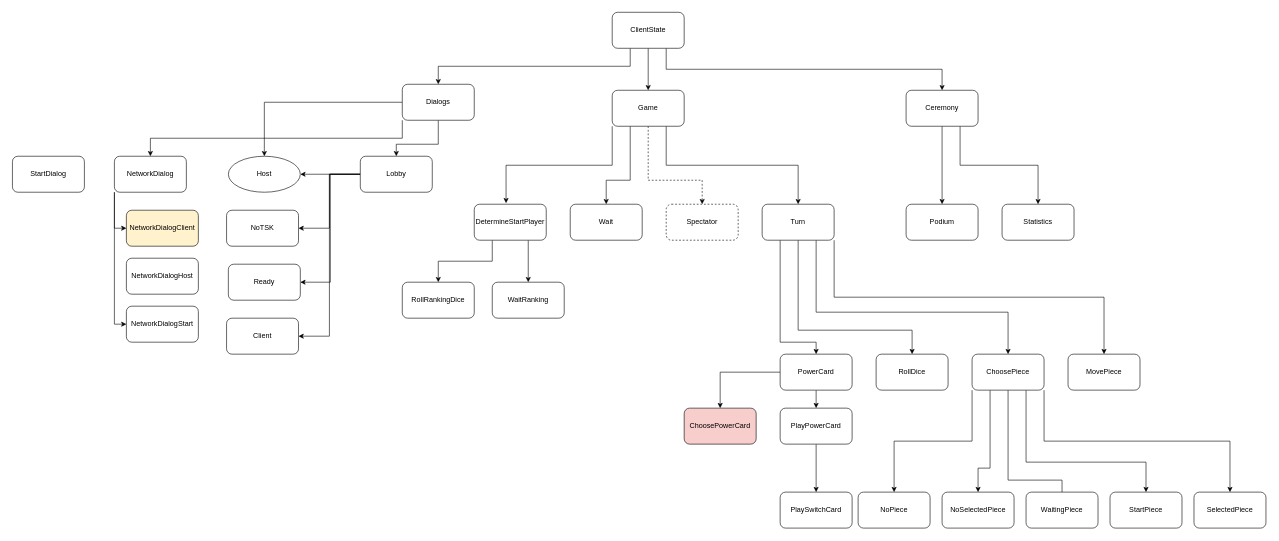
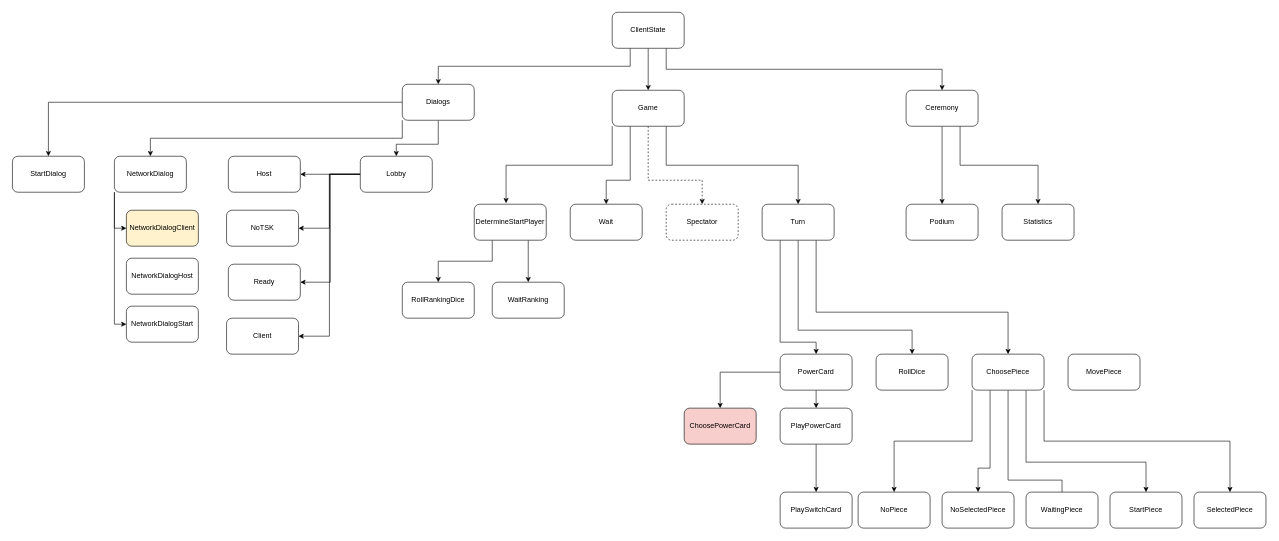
(264, 150) -> (48, 126)
(264, 174) -> (264, 174)
(1103, 297) -> none
